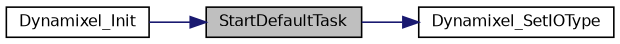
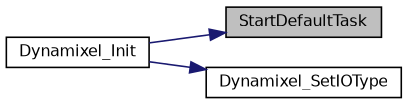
(382, 22) -> (170, 65)
